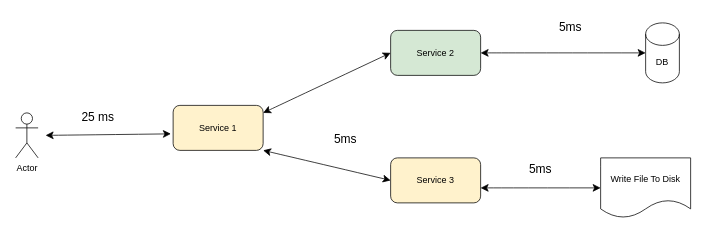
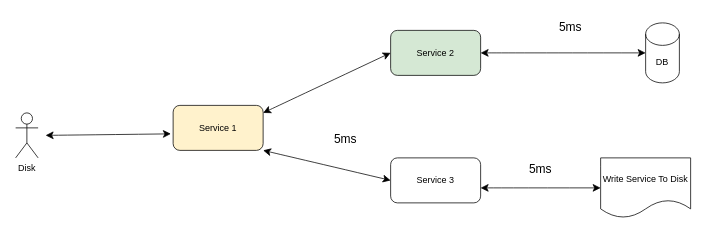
(98, 117) -> none
(27, 169) -> (27, 169)
(645, 179) -> (645, 179)
(435, 180) -> (435, 180)
